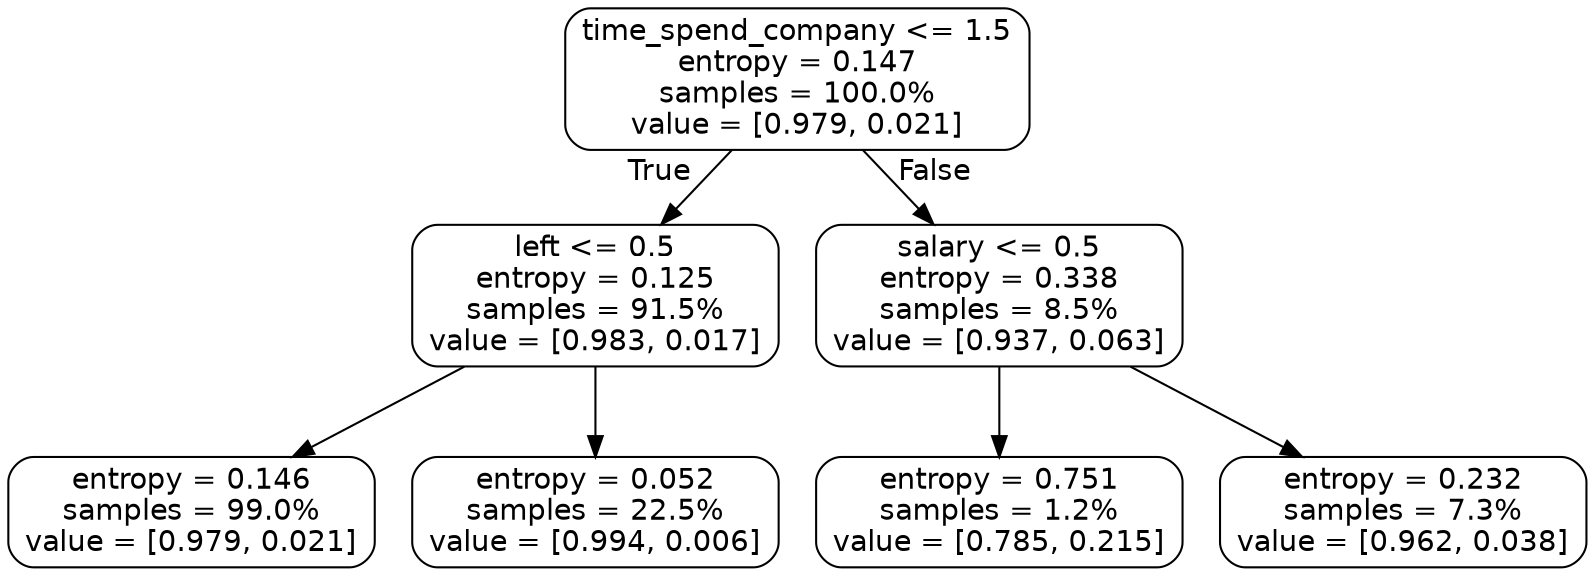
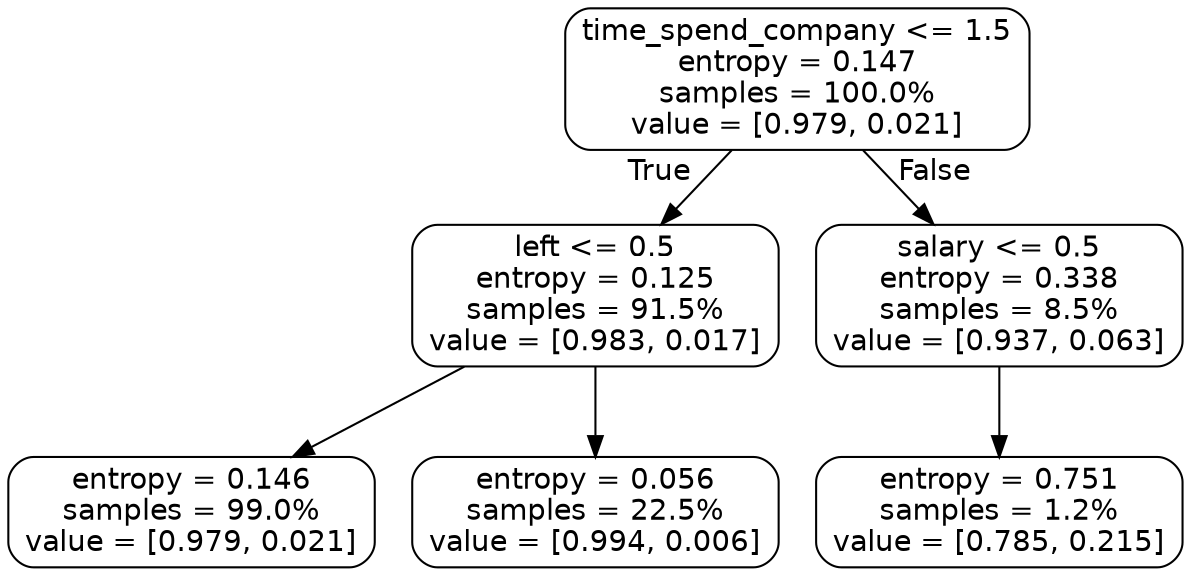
(595, 512) -> (595, 512)
(1403, 512) -> none
